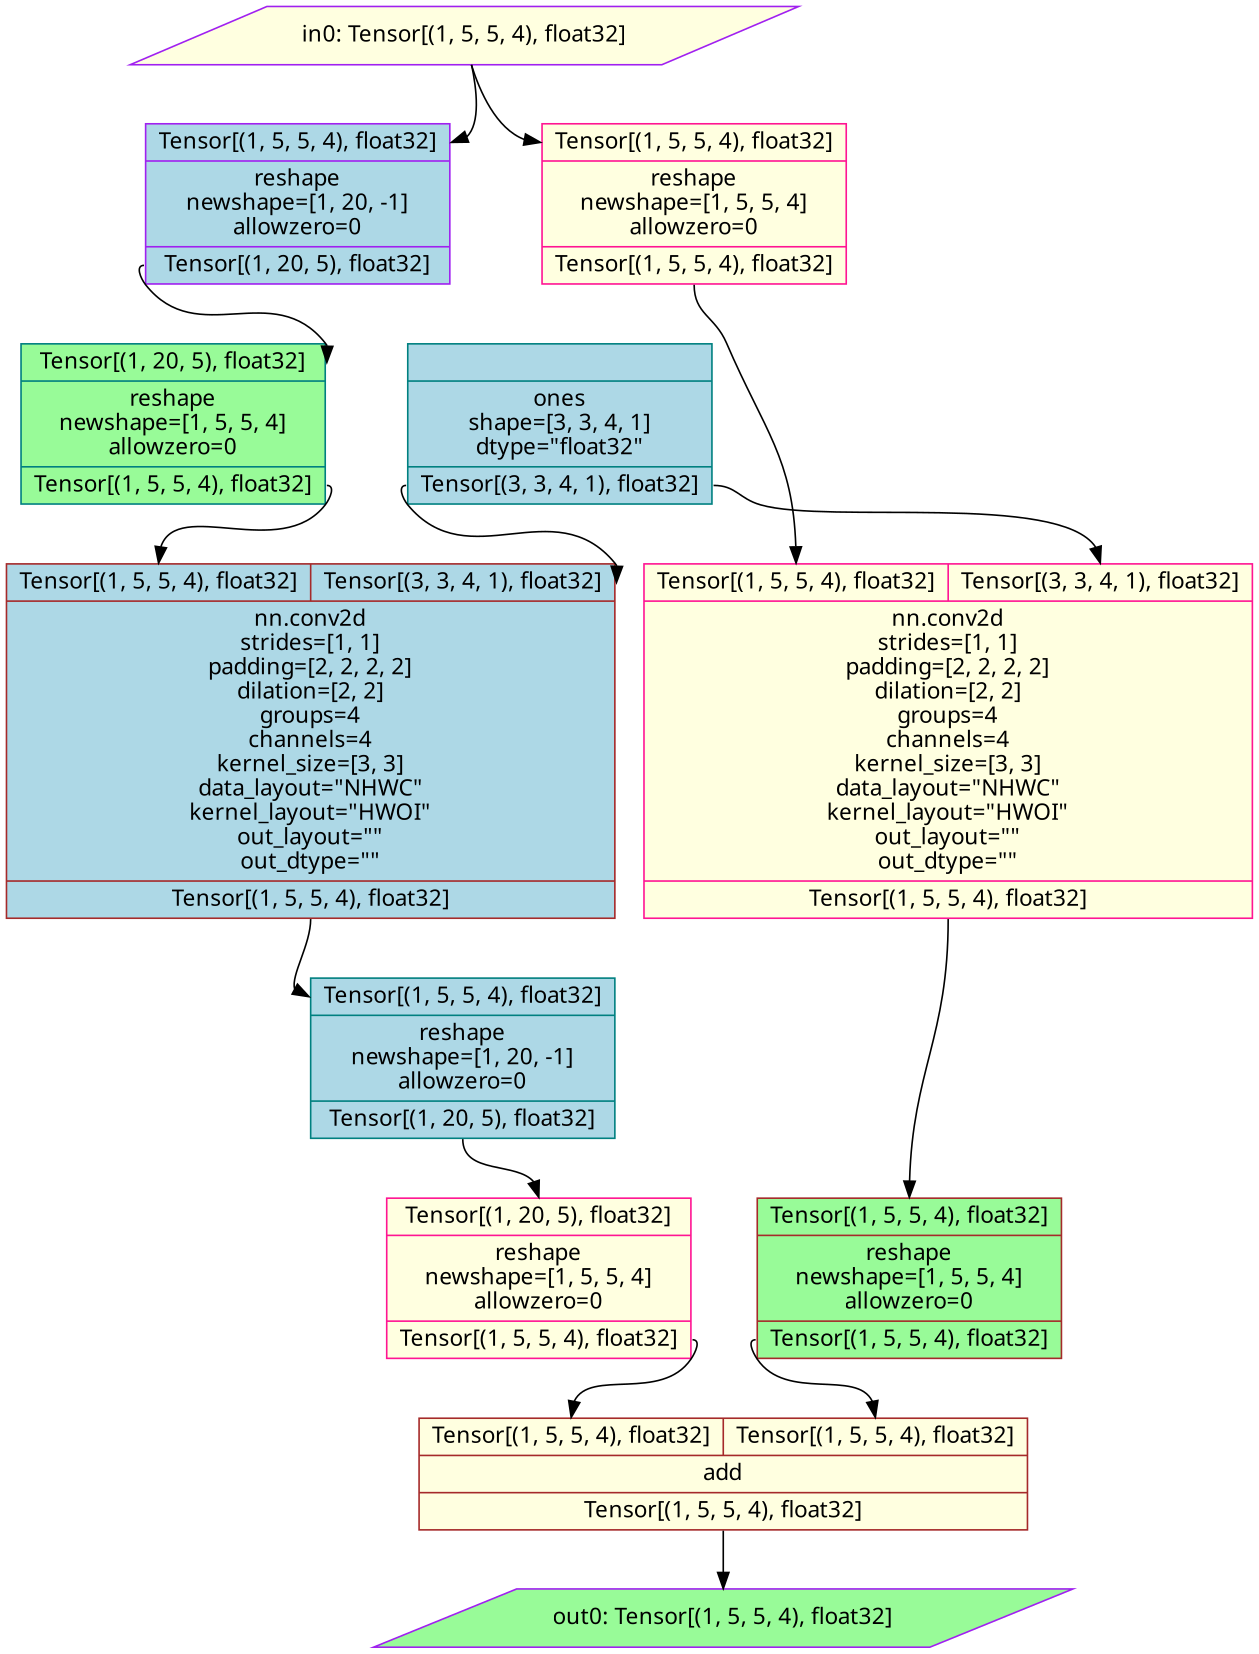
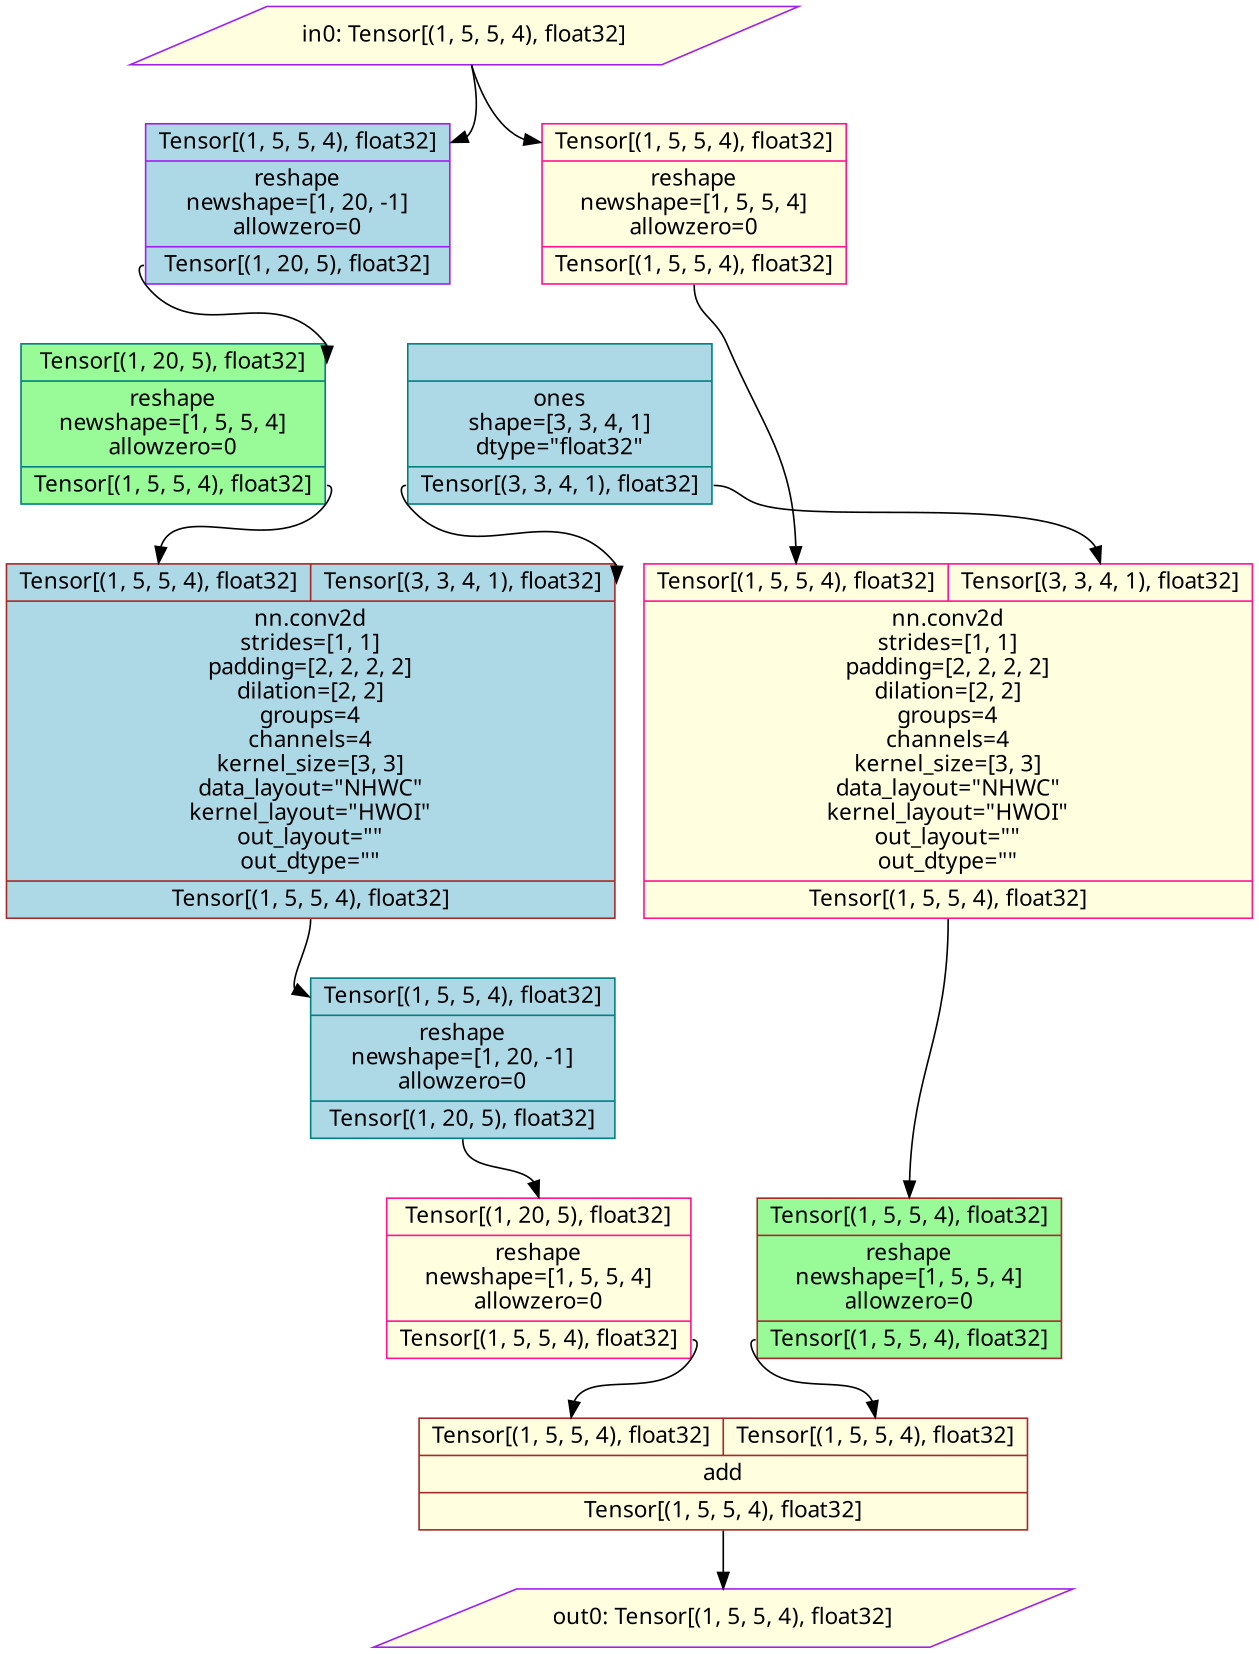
(723, 1618) -> (723, 1618)
